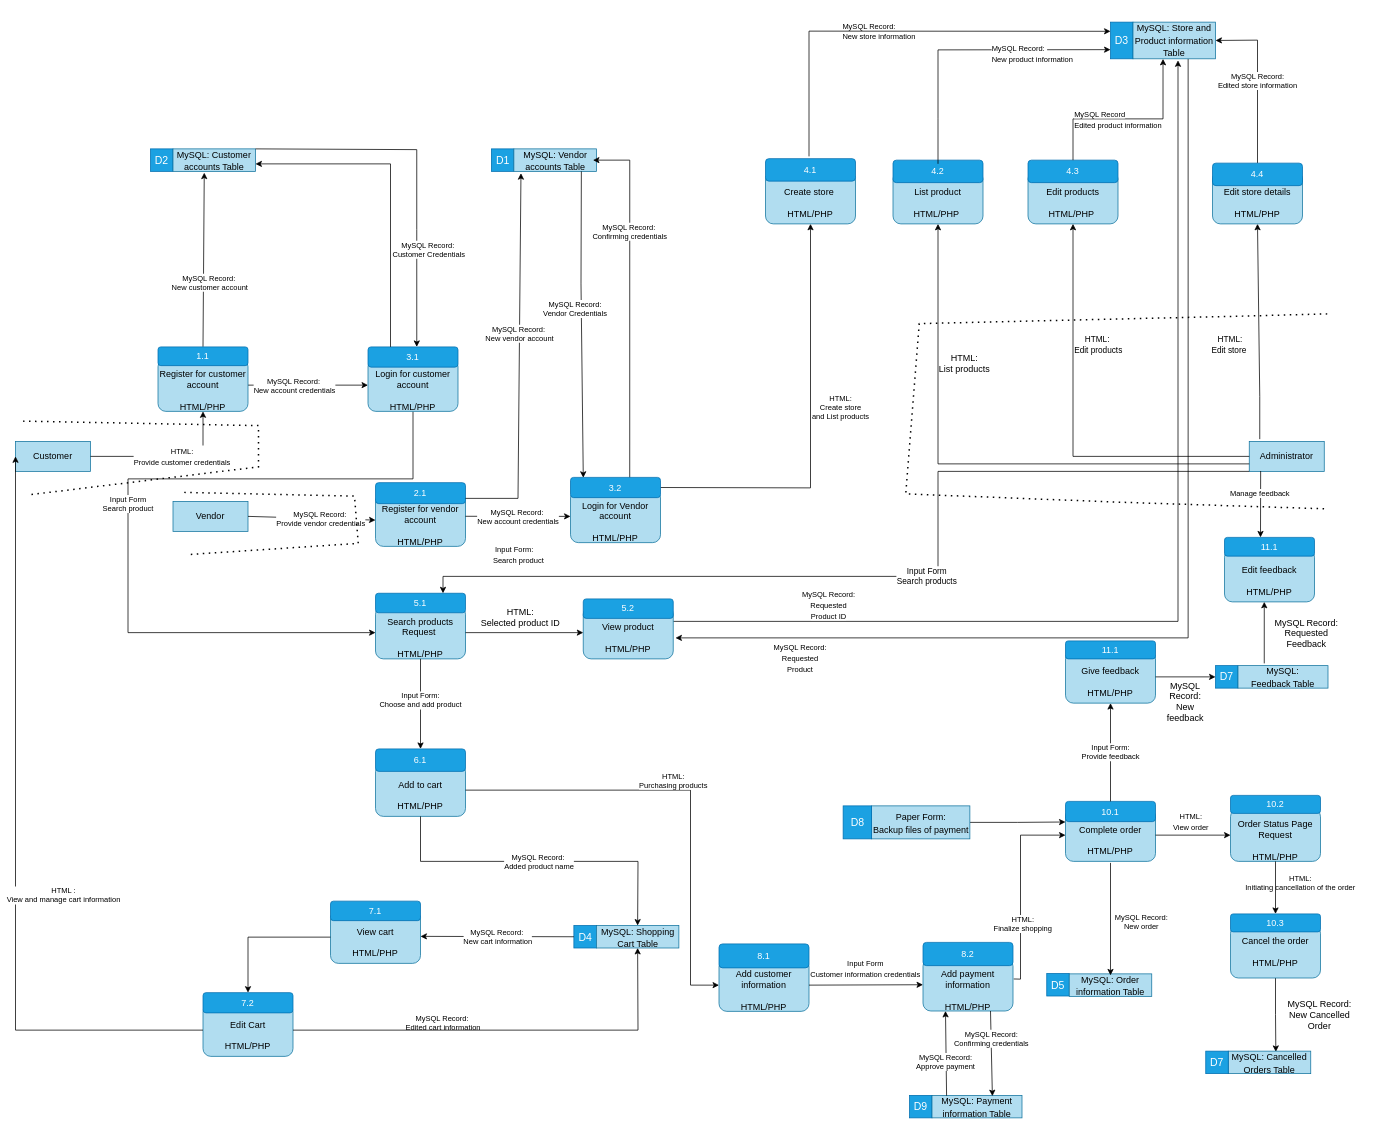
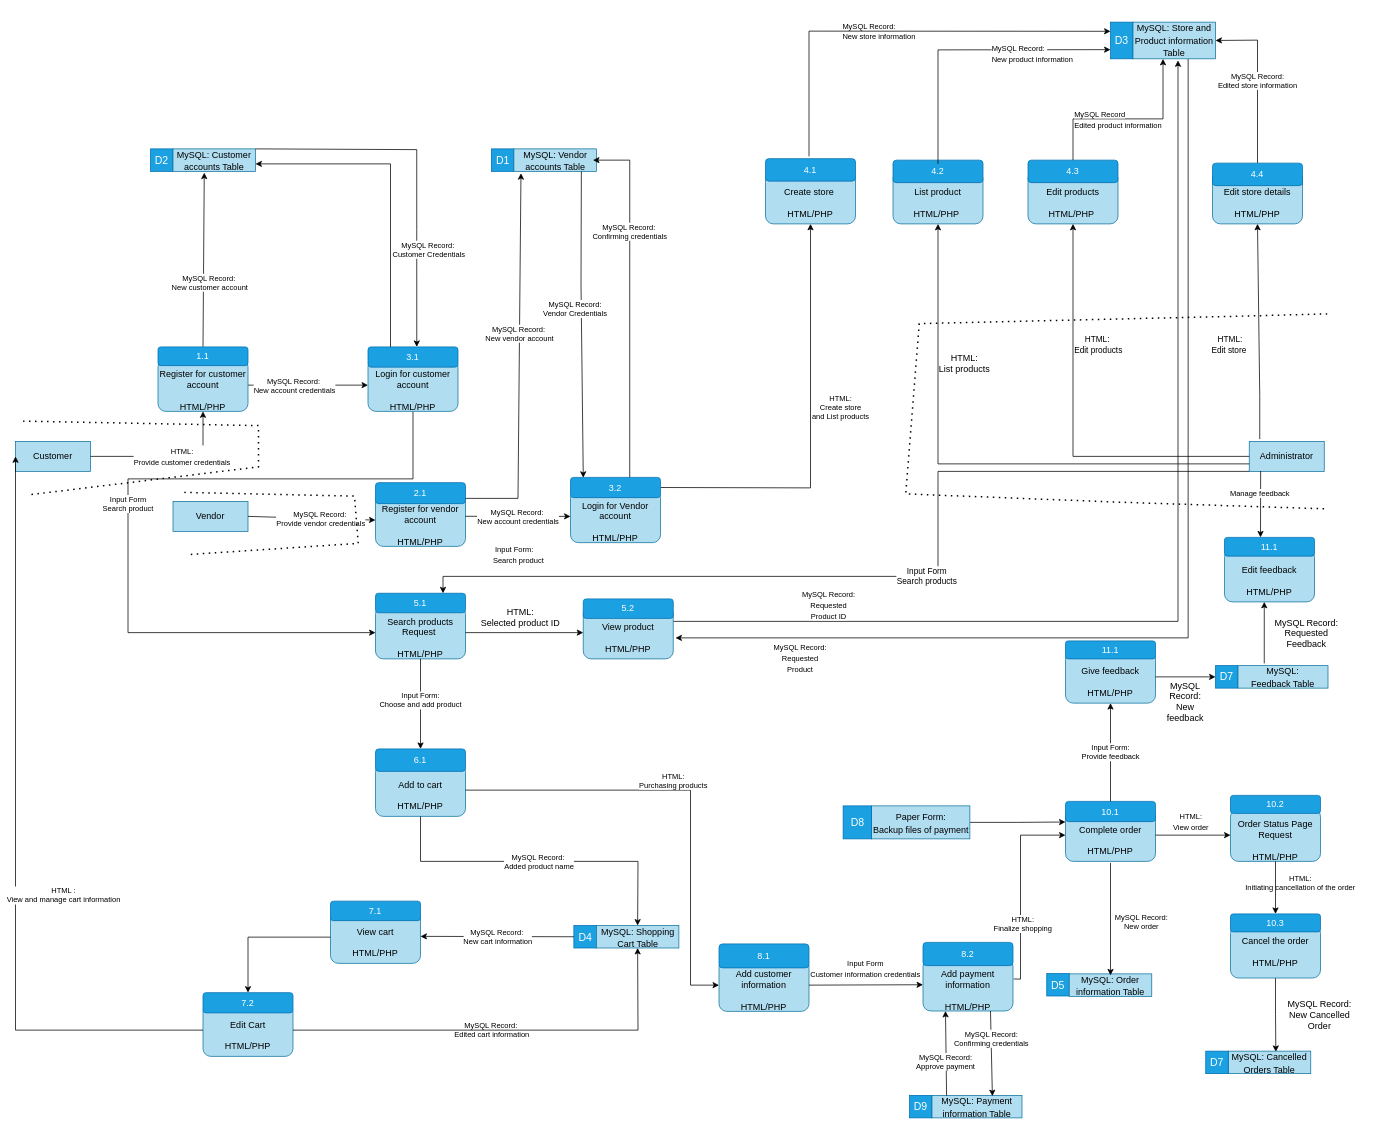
(443, 1023) -> (492, 1030)
